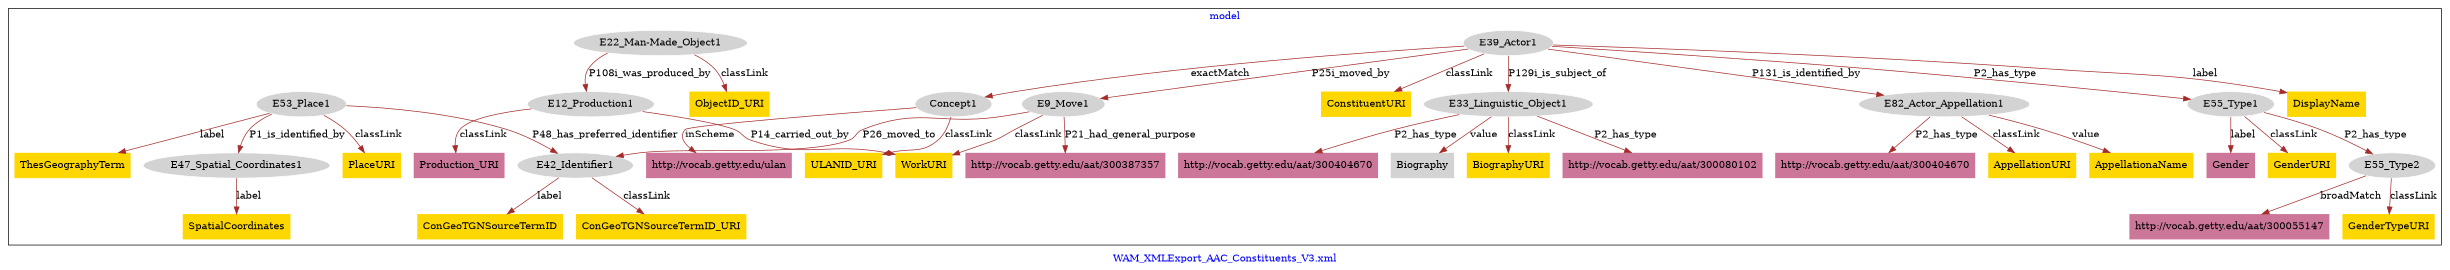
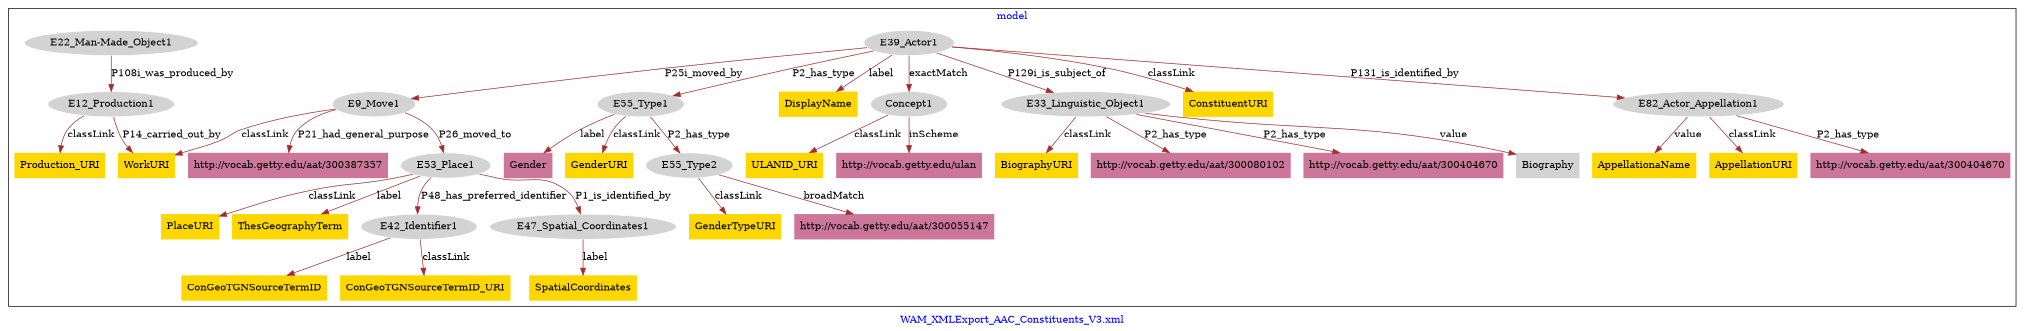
(730, 104) -> none
(839, 143) -> (427, 125)
(459, 165) -> (60, 165)
